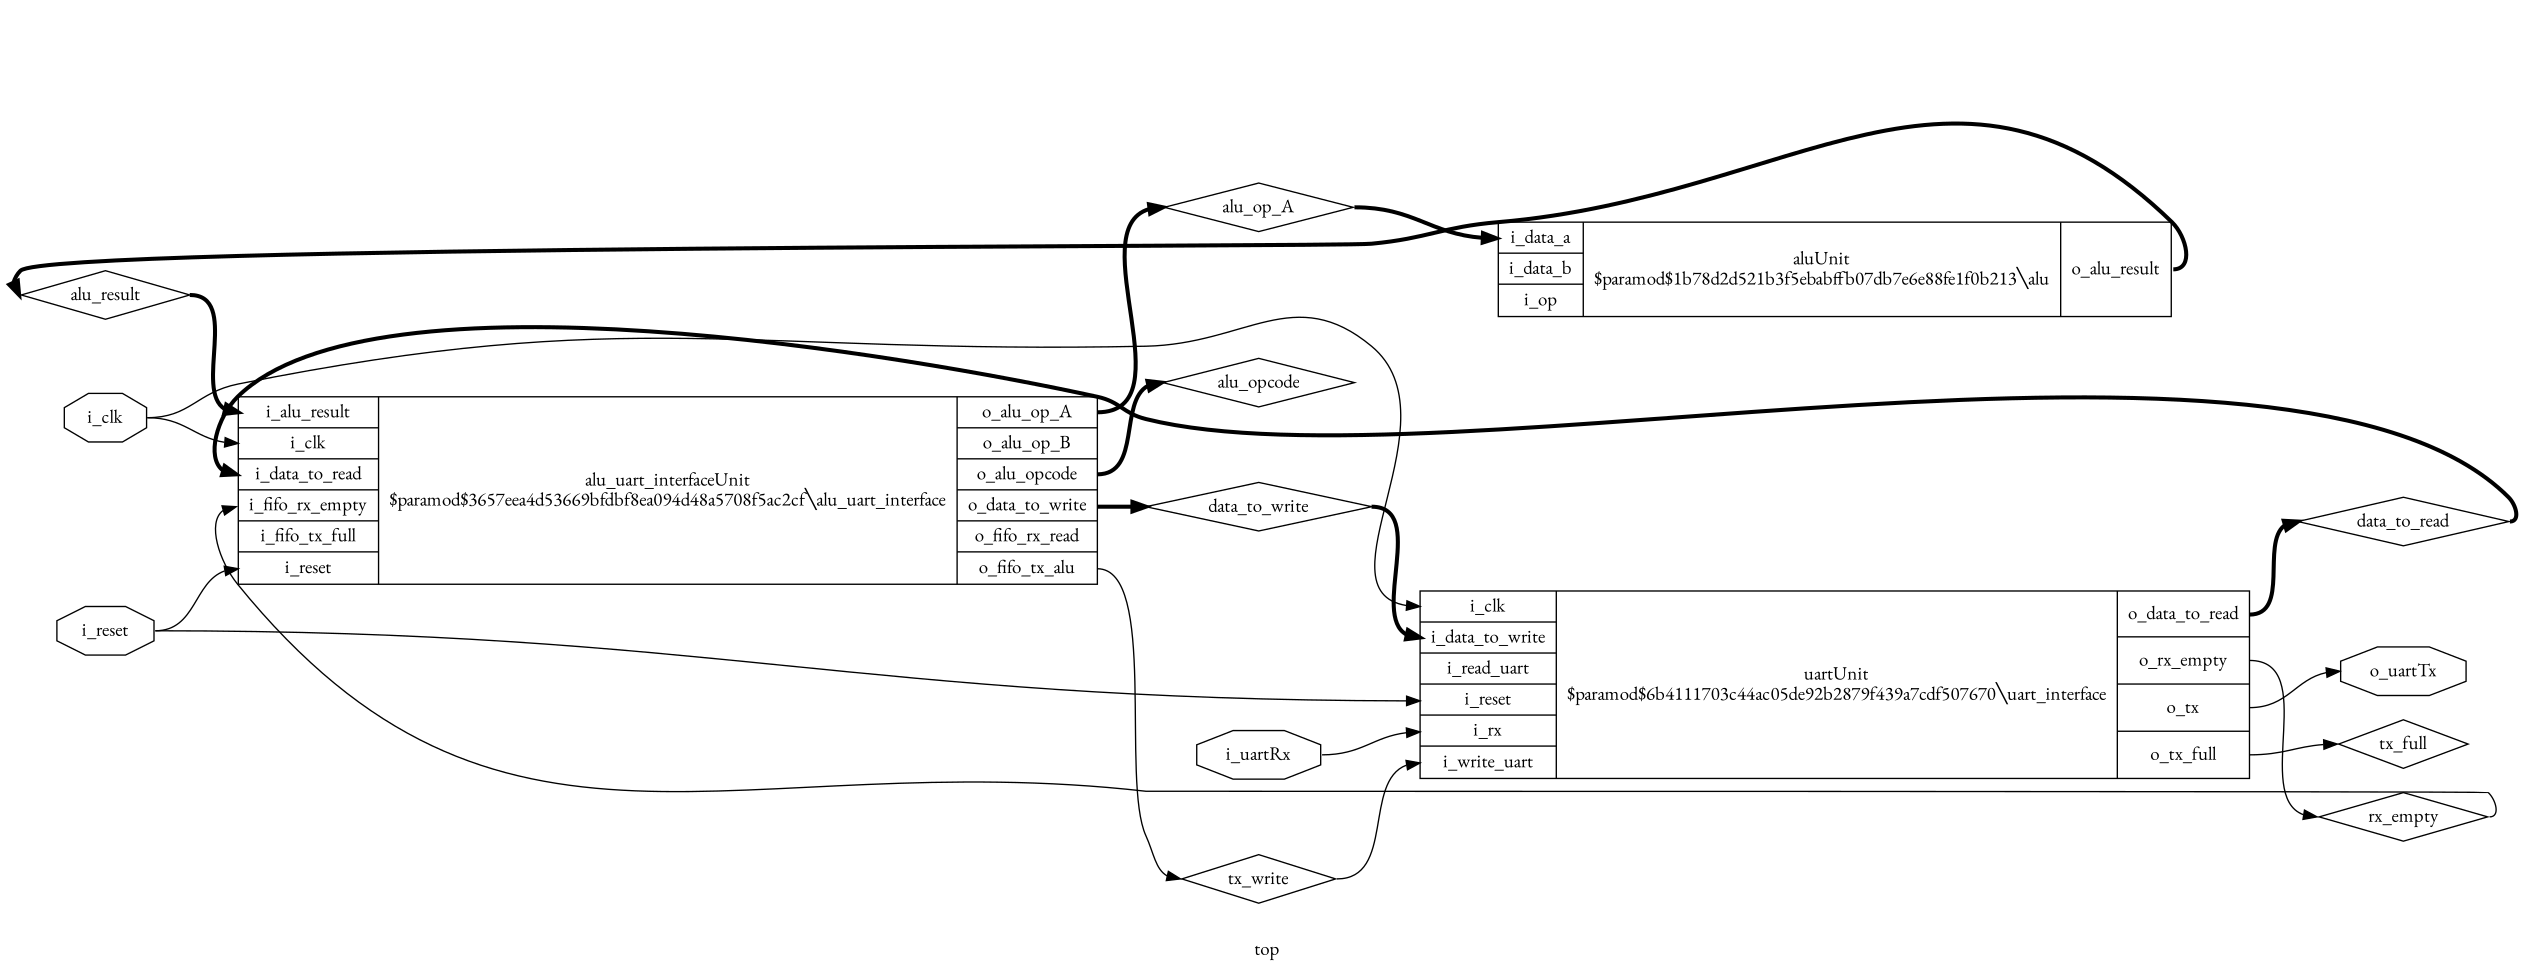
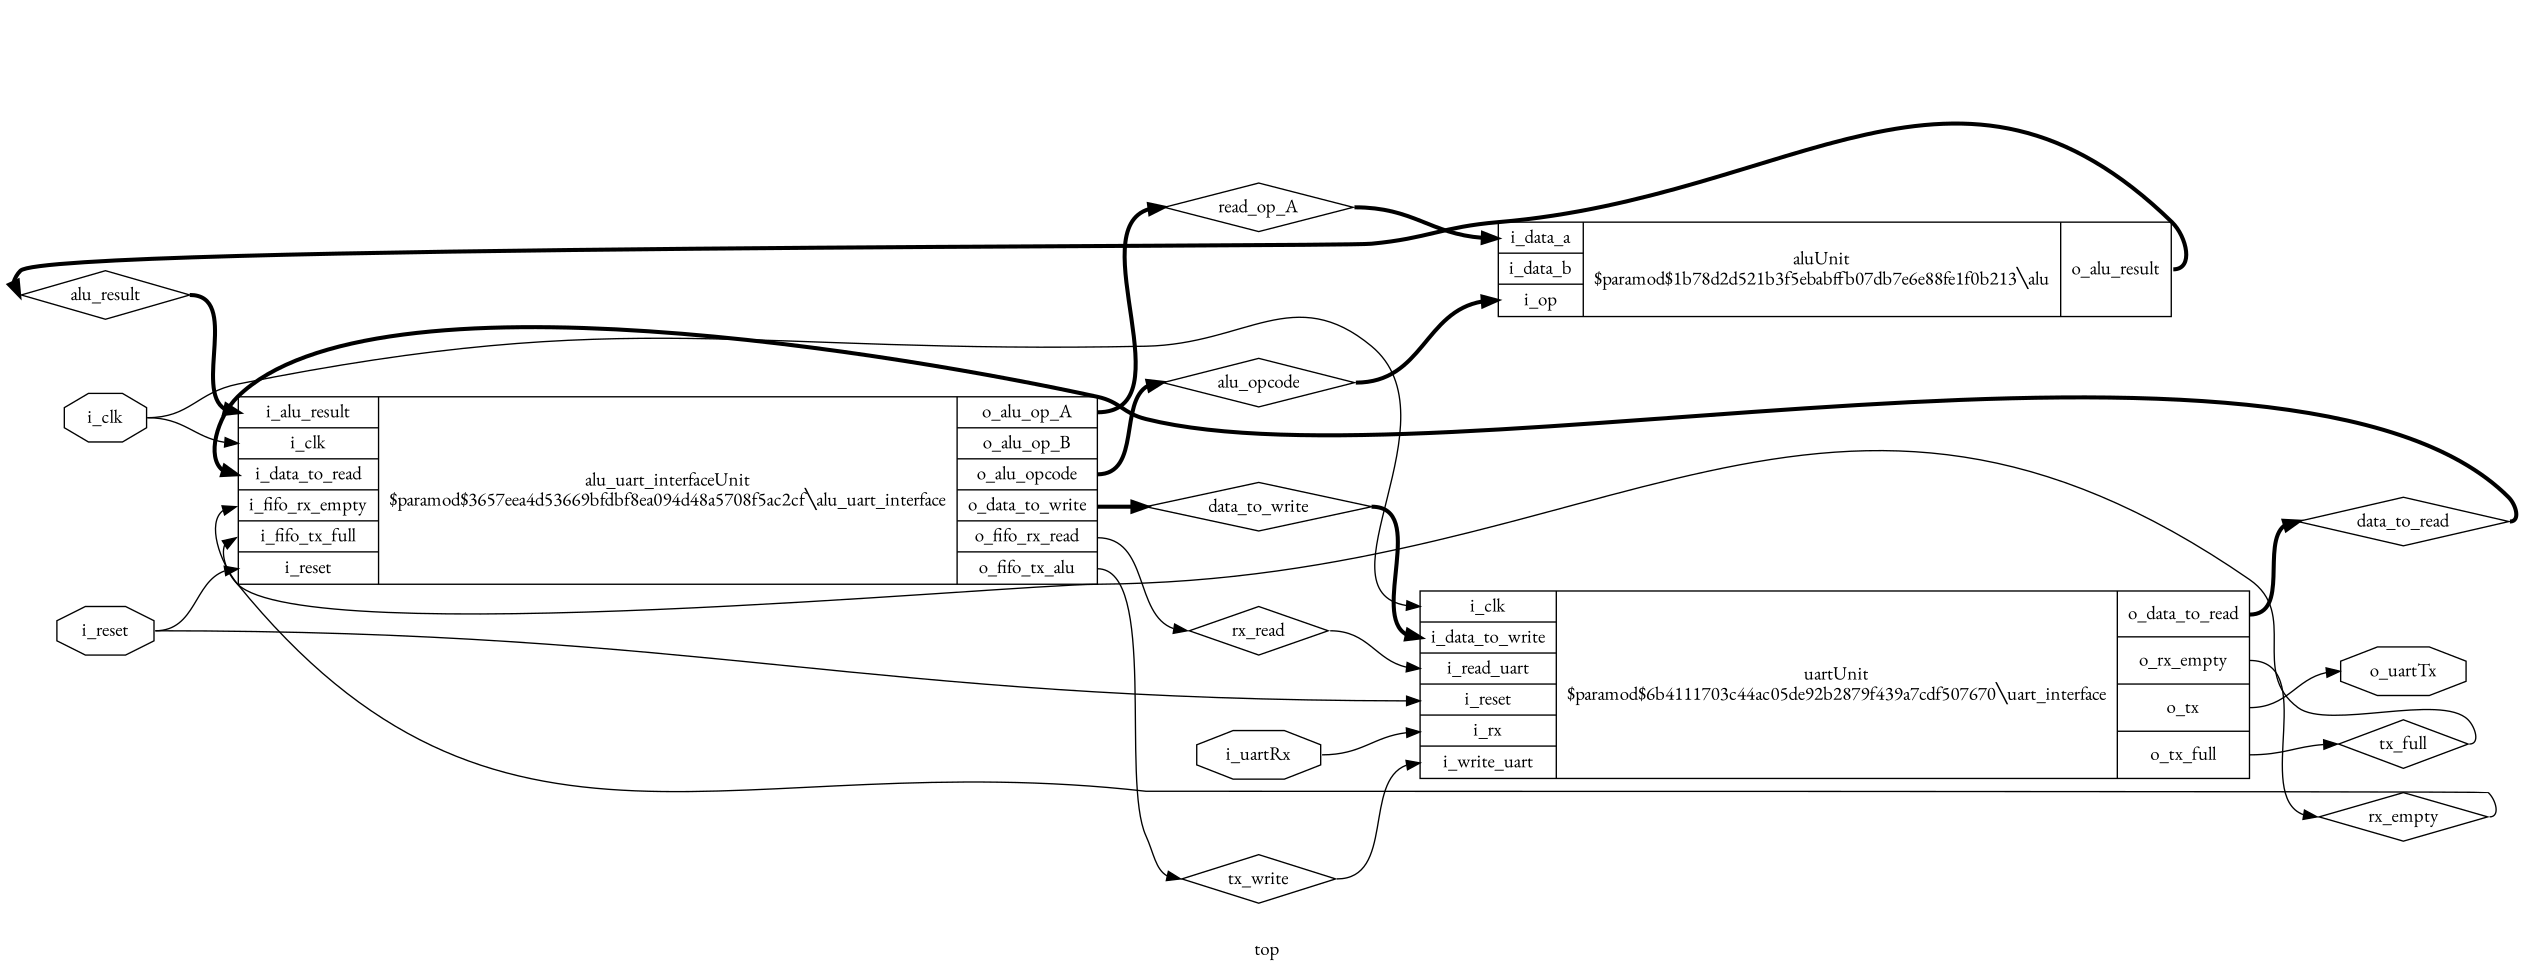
(1259, 207) -> (1259, 207)
none -> (1422, 347)
none -> (1411, 545)
none -> (1259, 631)
